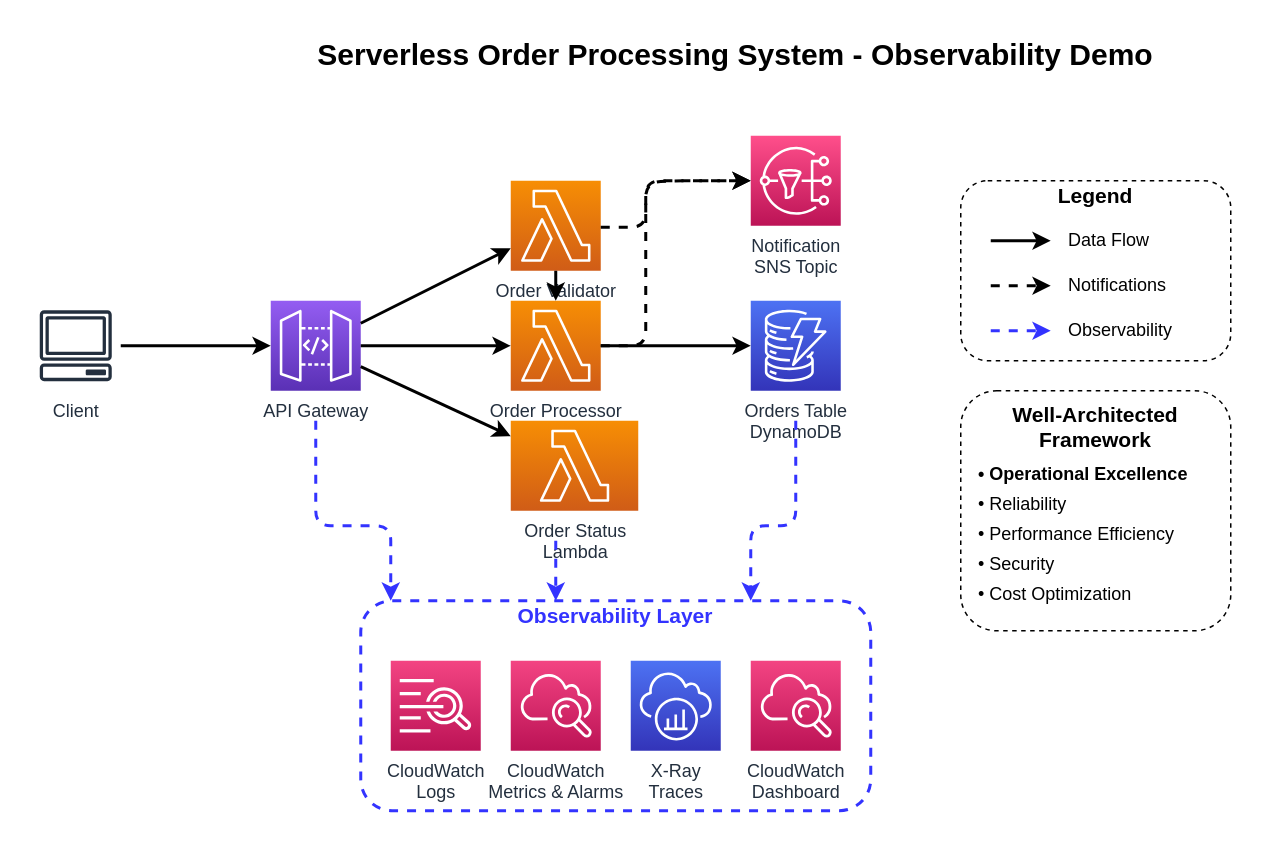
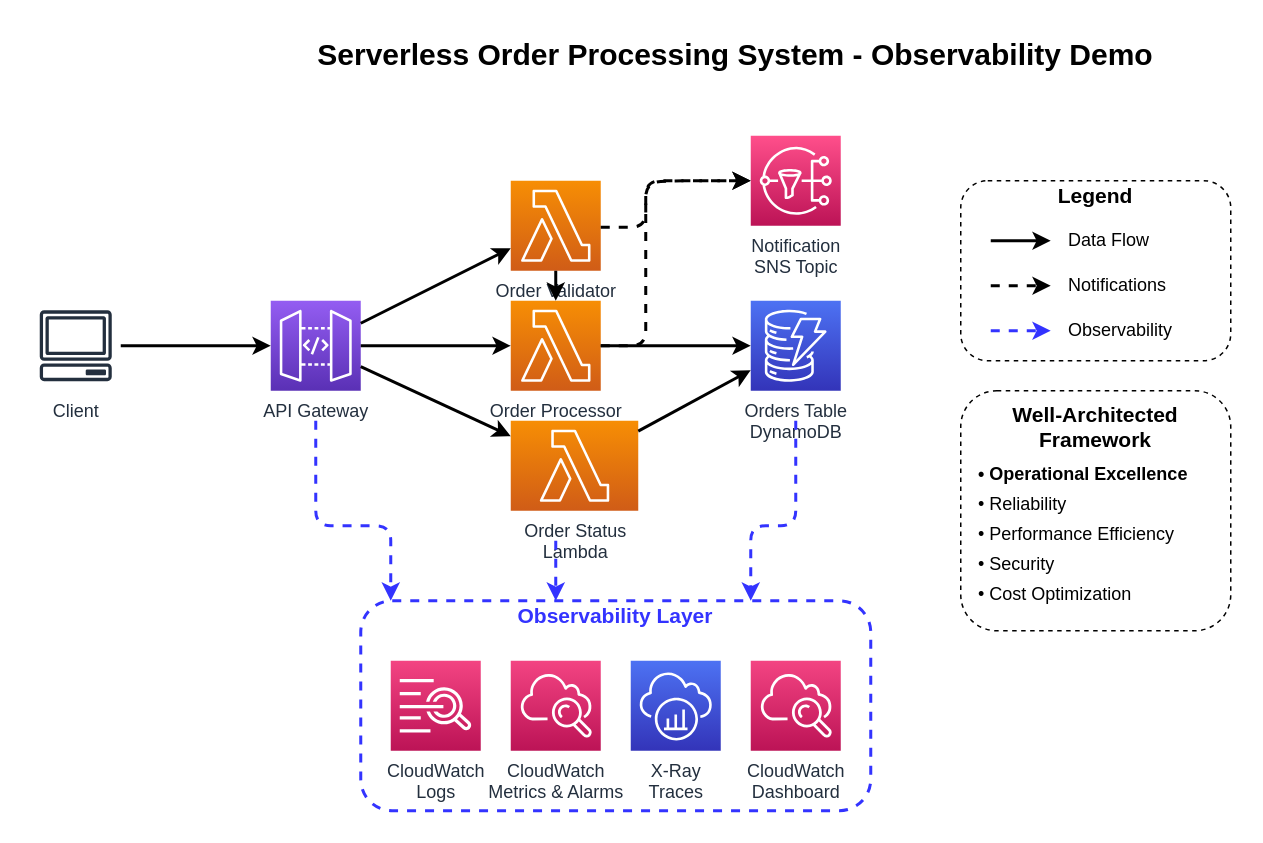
none -> (689, 404)
